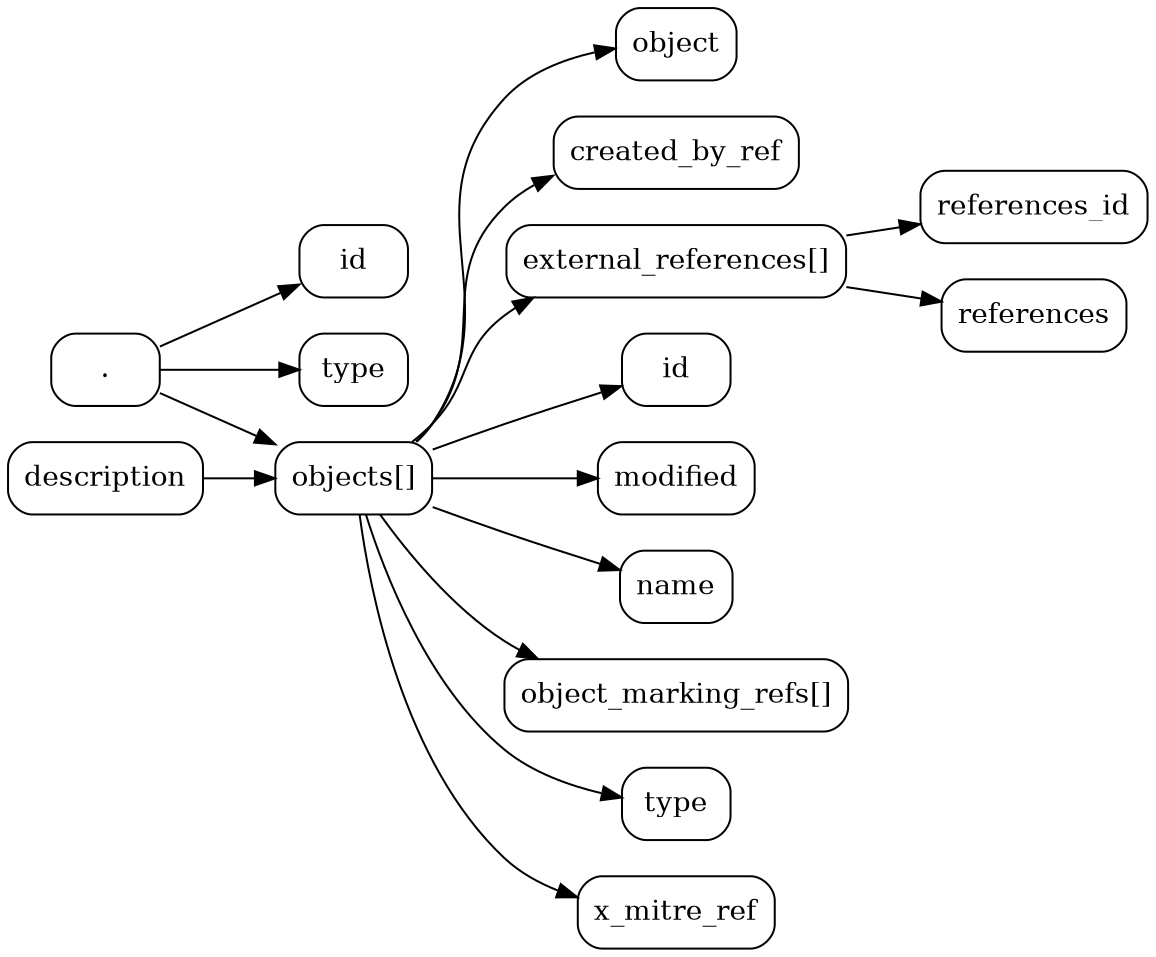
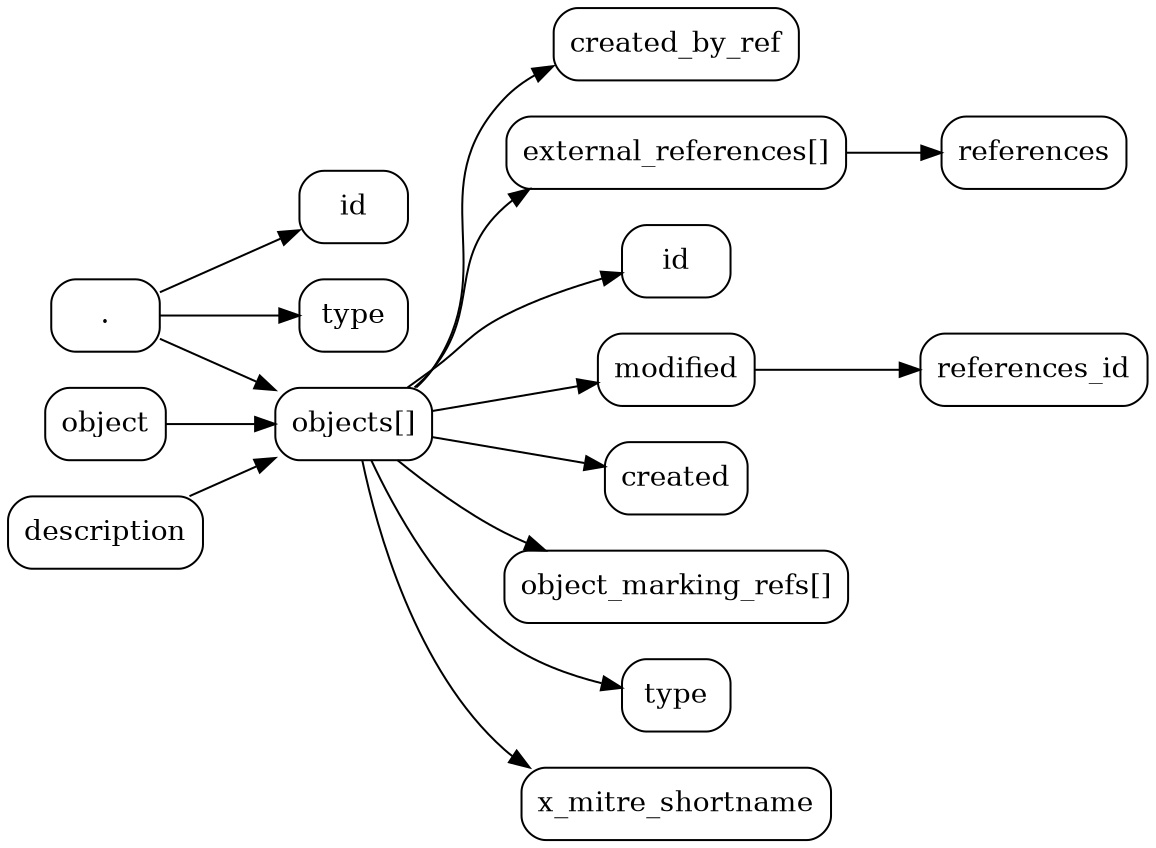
(459, 219) -> (210, 424)
(873, 231) -> (827, 370)
(676, 587) -> (676, 478)
(676, 912) -> (676, 804)
